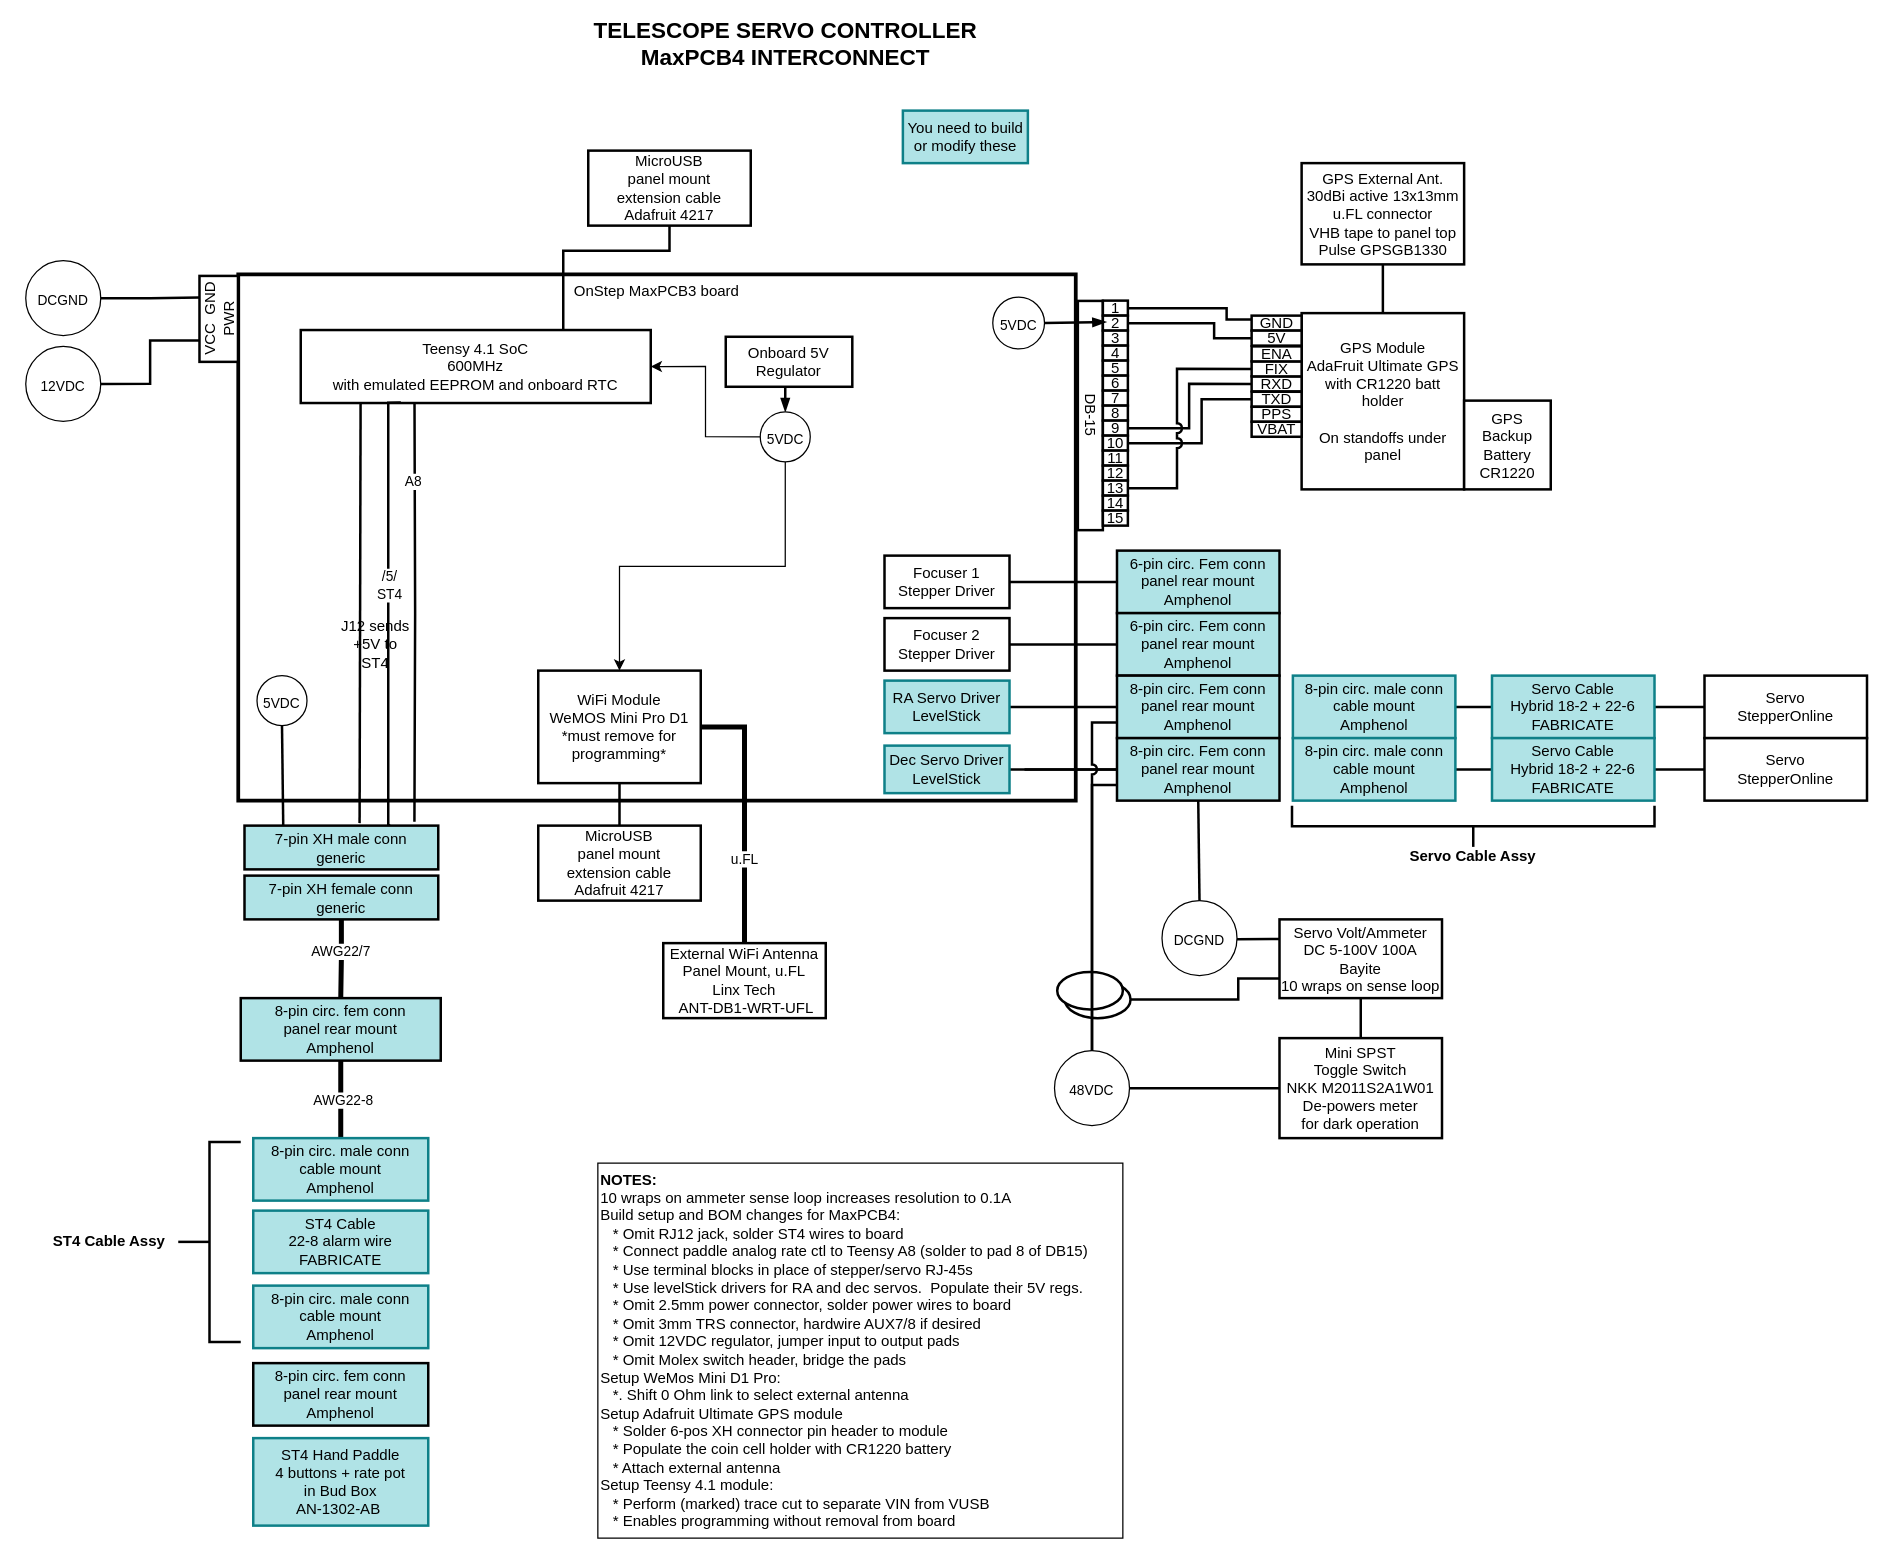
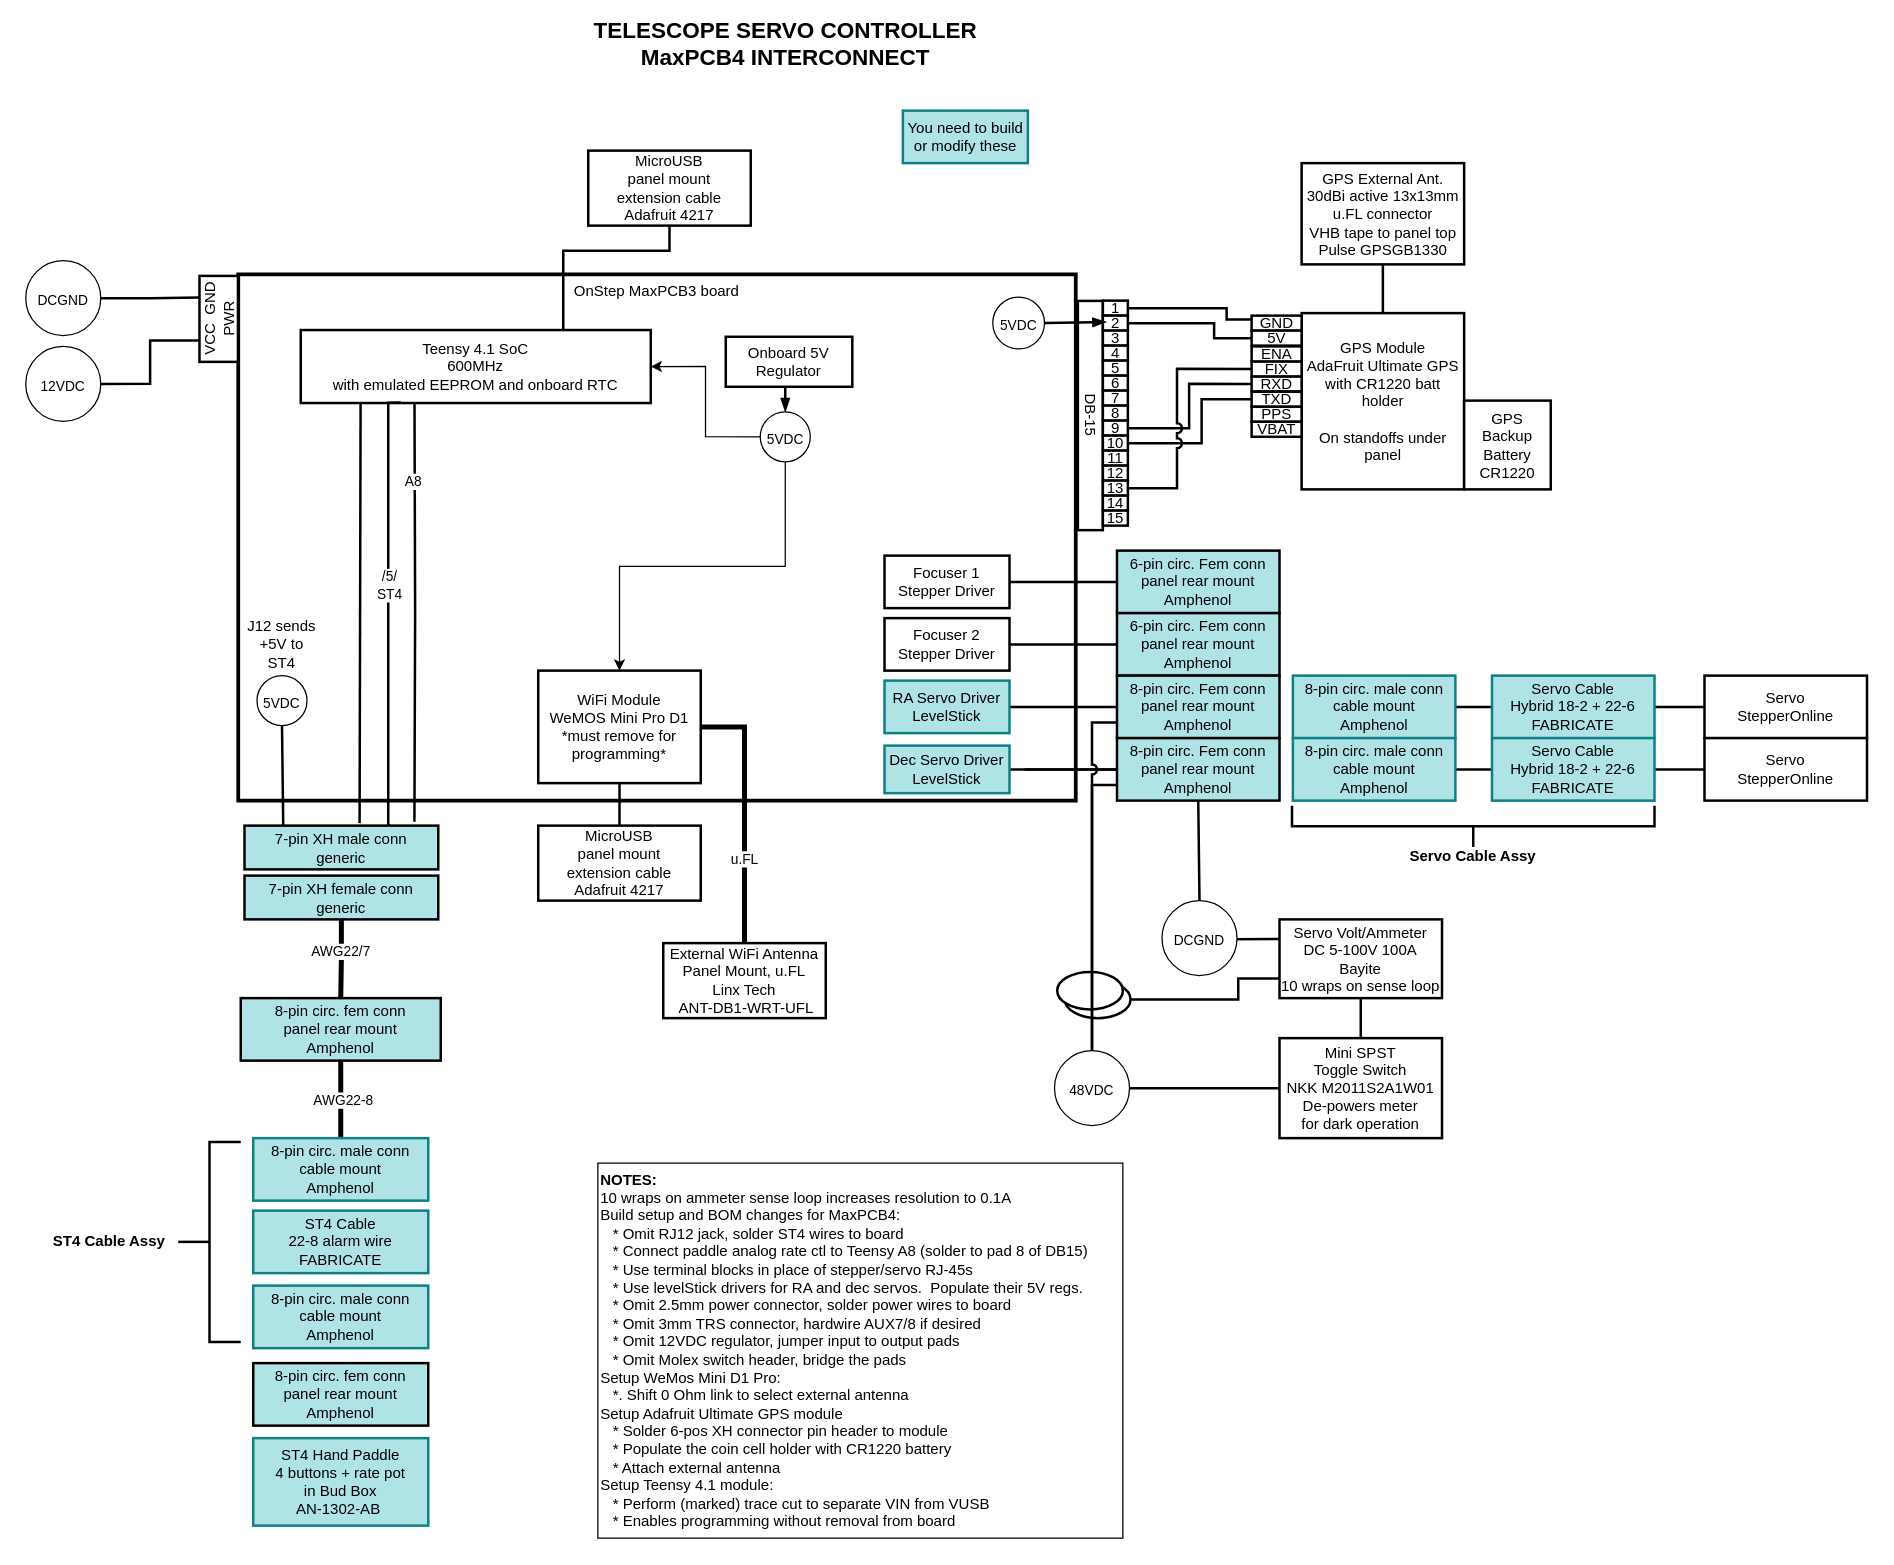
(376, 644) -> (282, 644)
